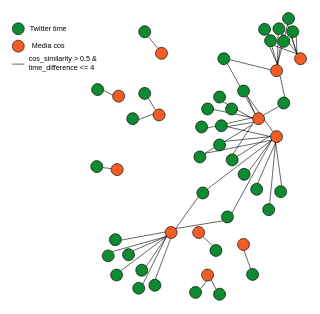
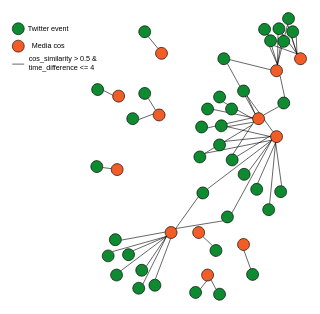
(49, 29) -> (49, 29)
